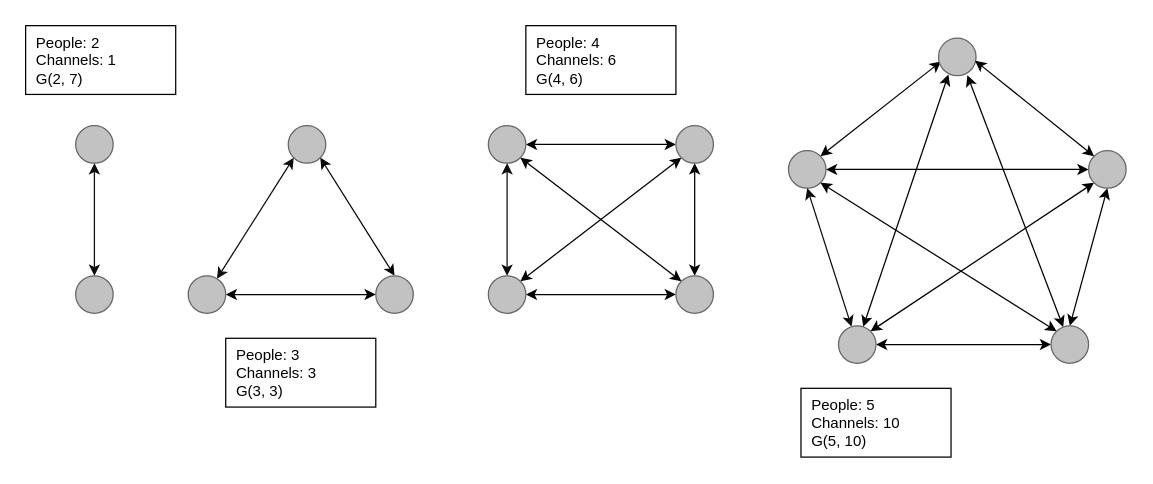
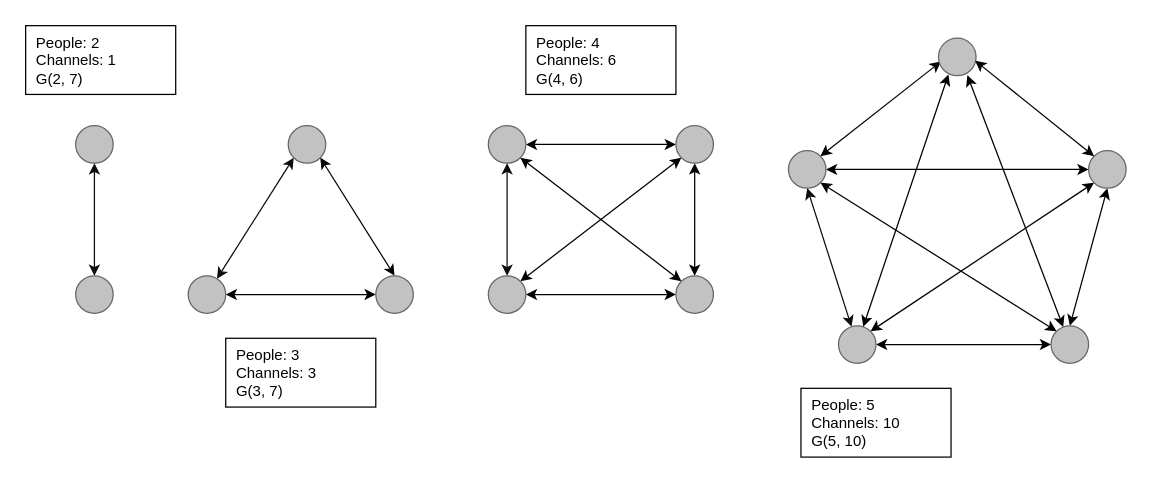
(268, 373) -> (268, 373)
